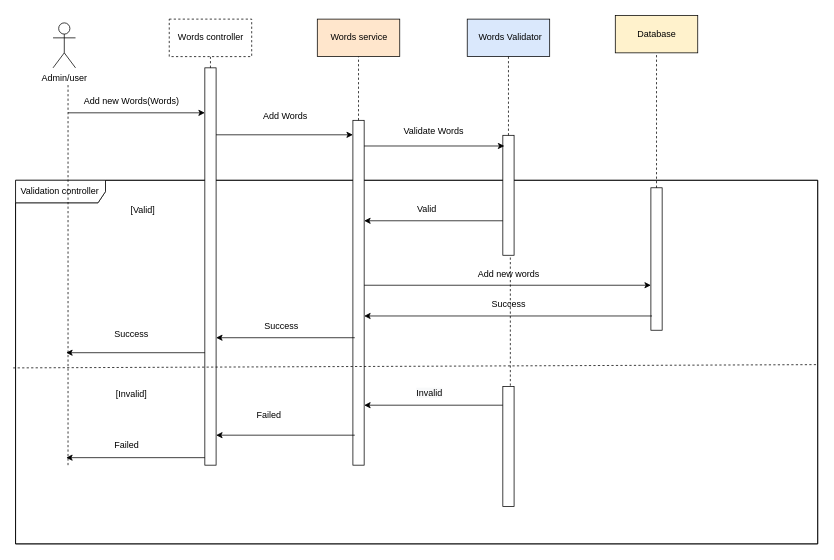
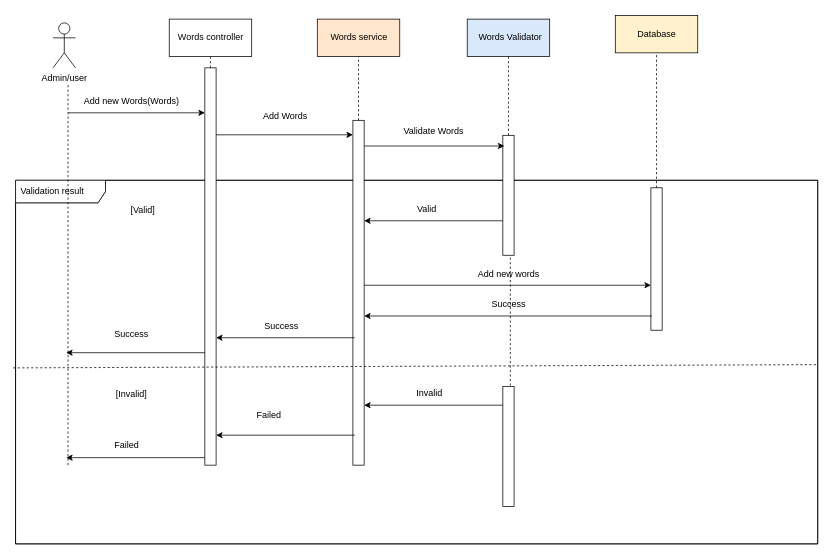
(210, 38) -> (210, 38)
(63, 192) -> (58, 192)
